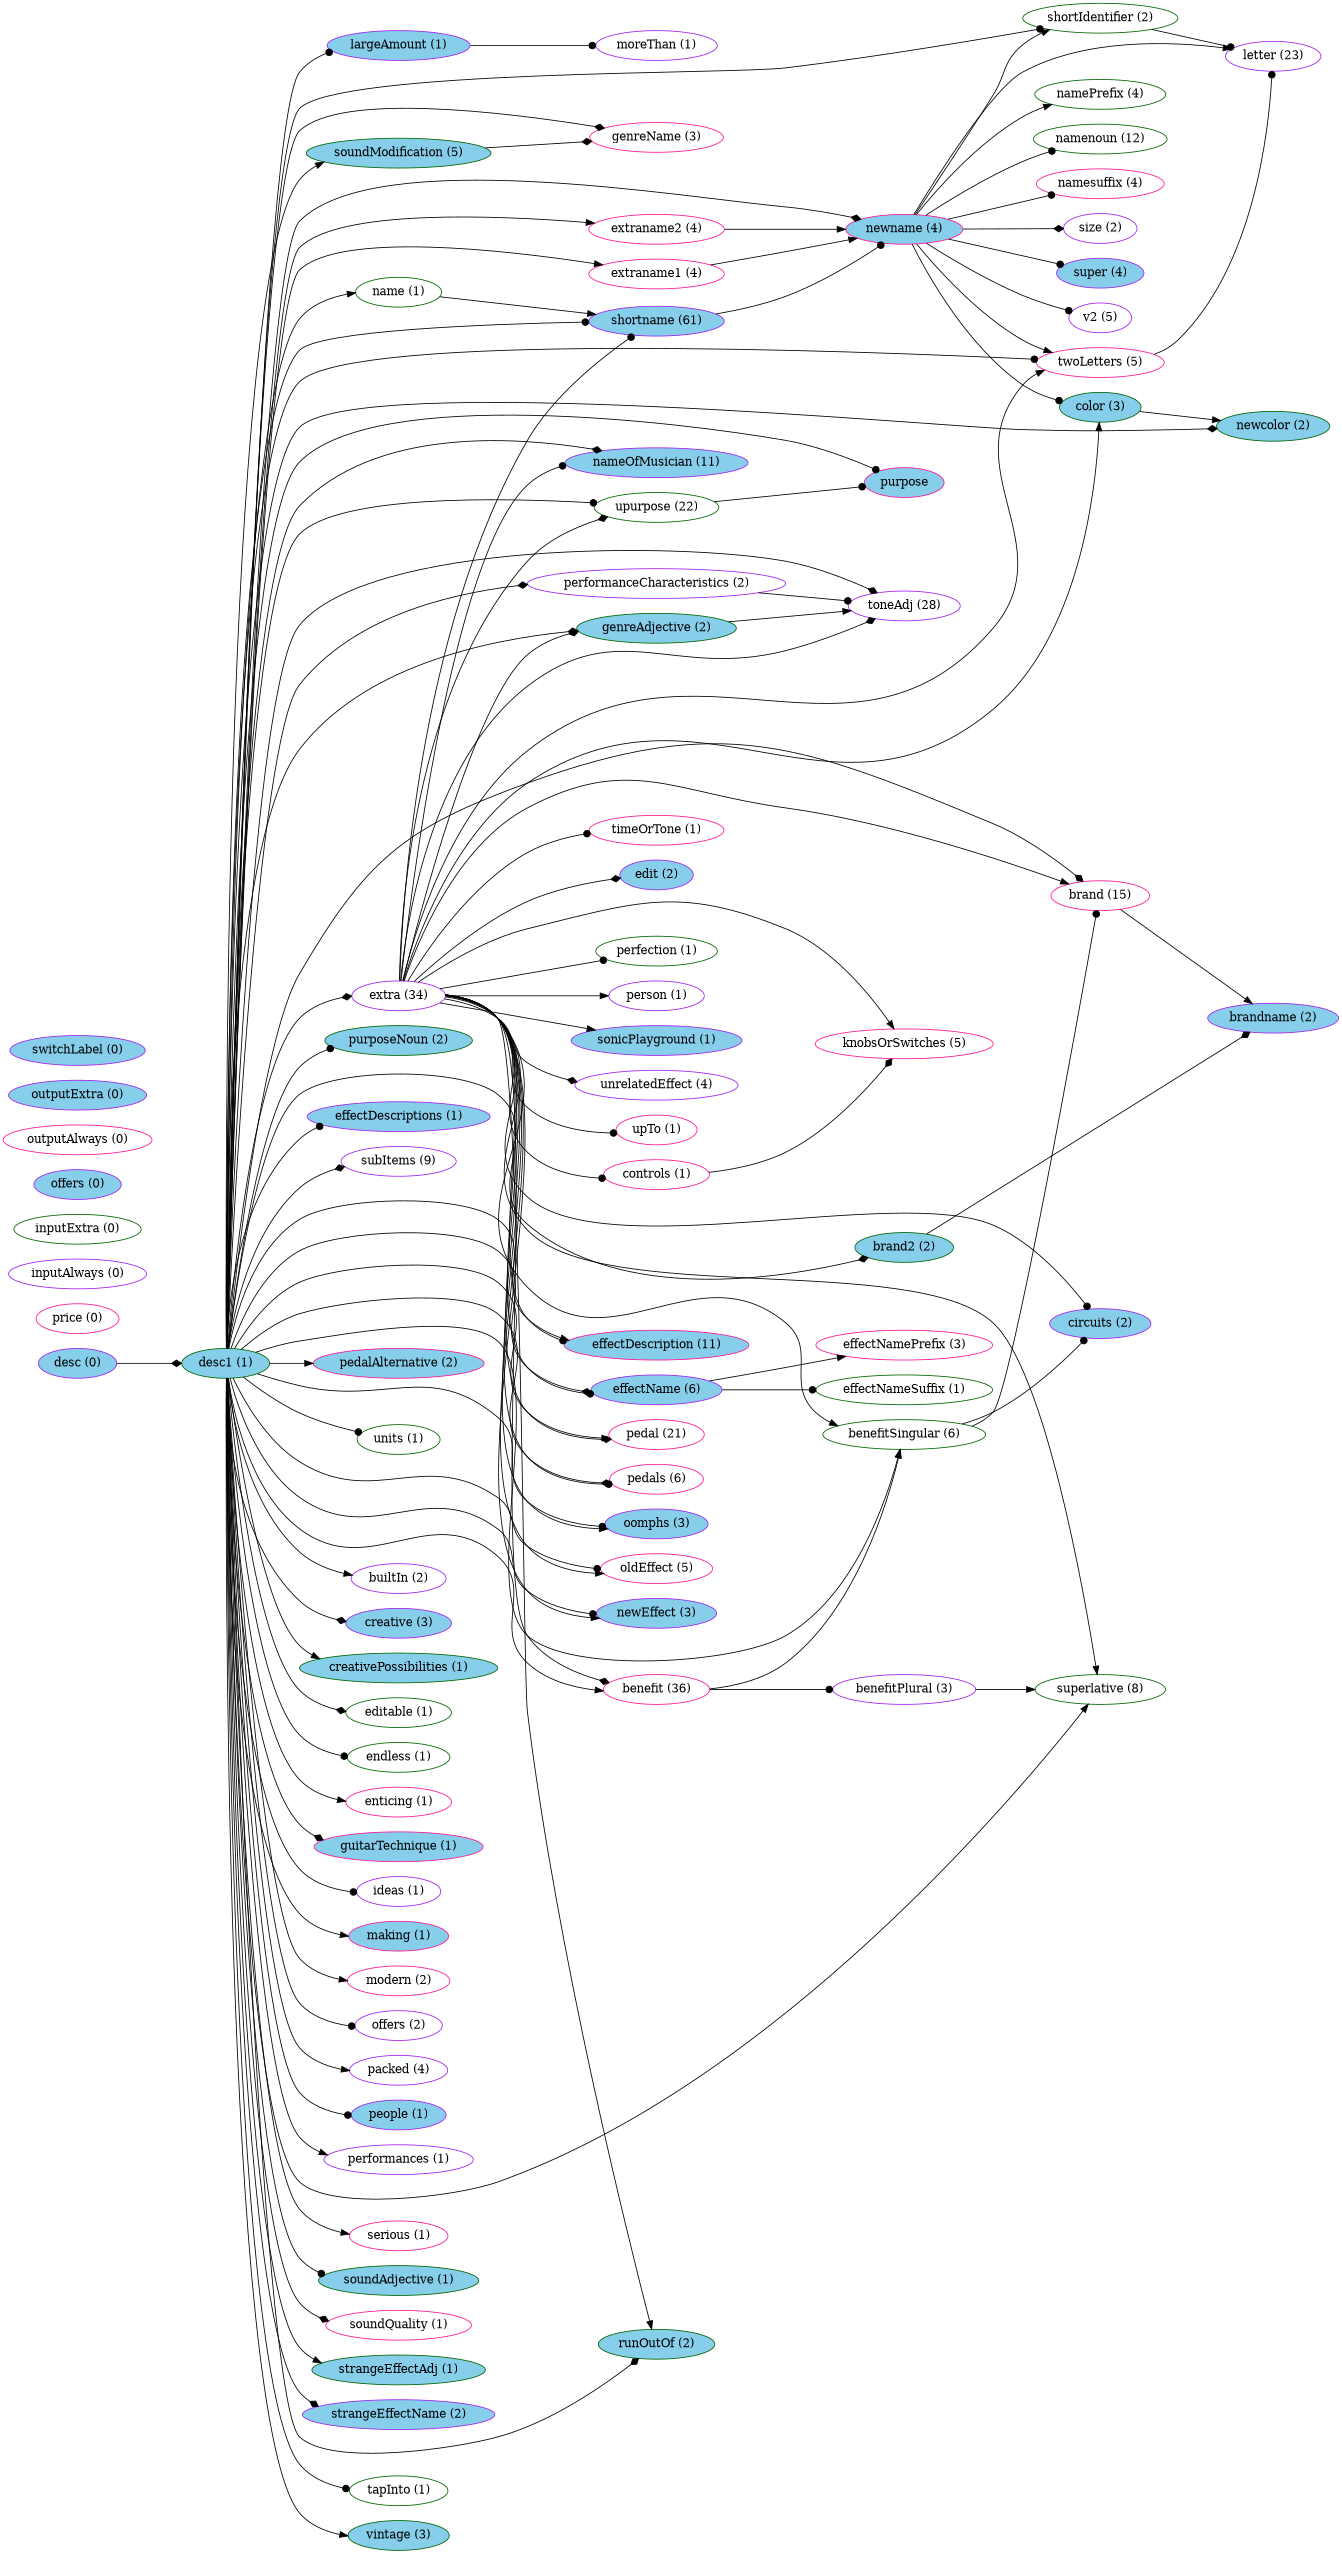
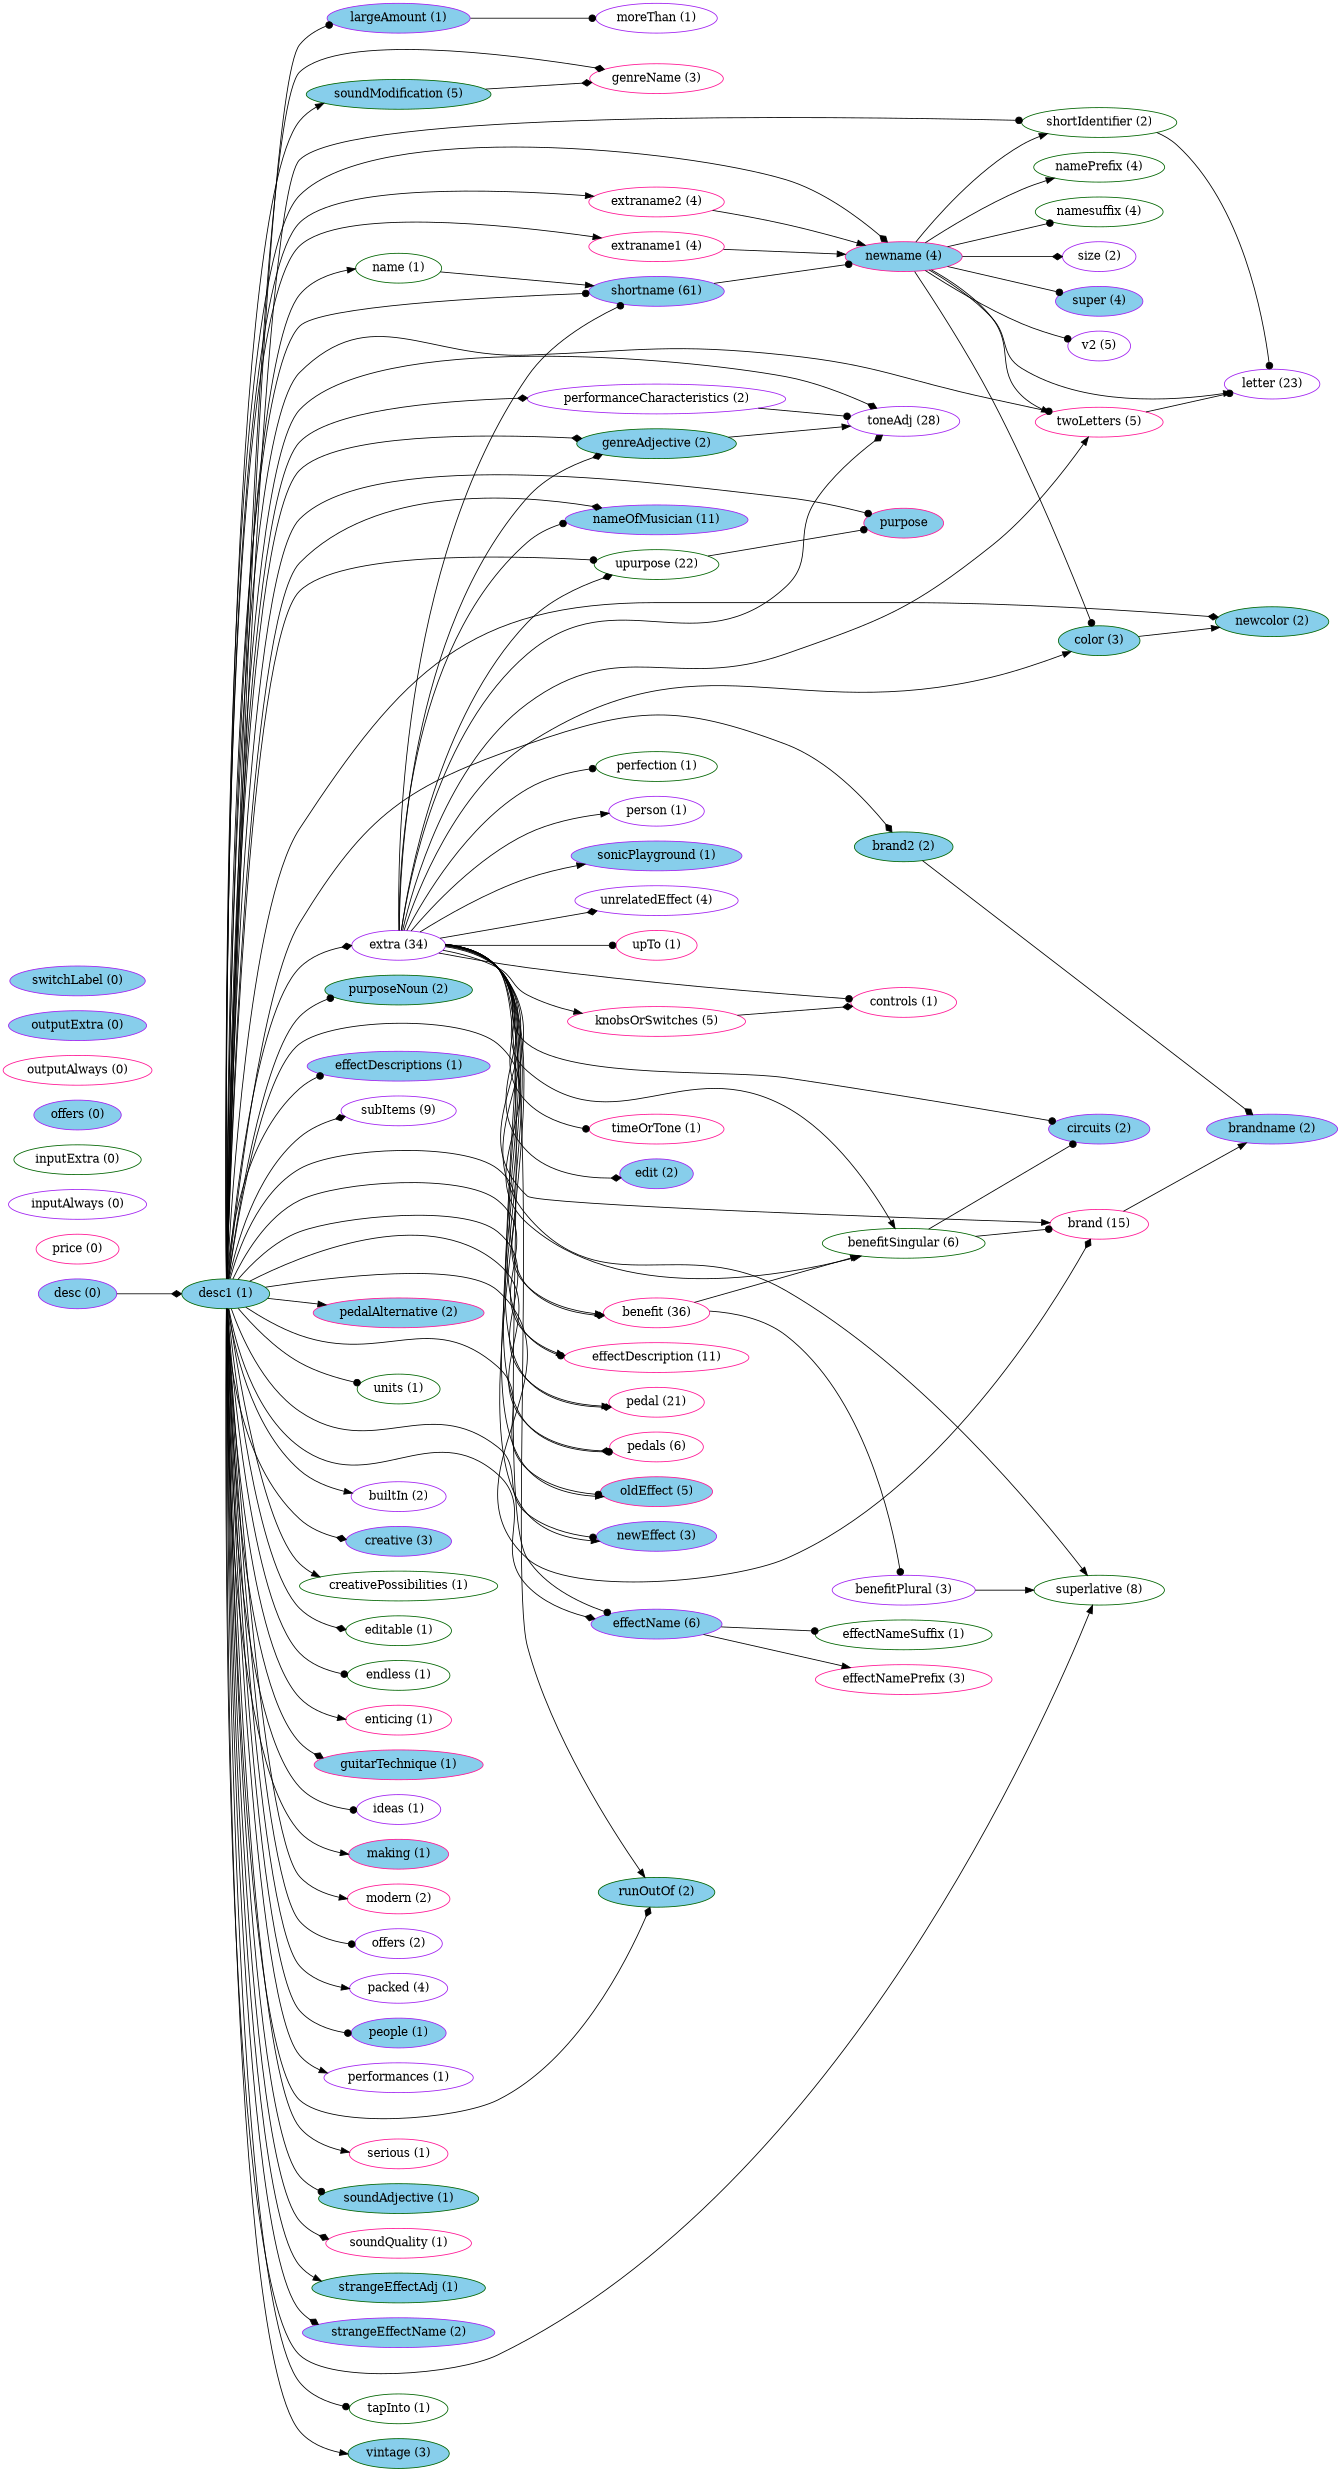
(1100, 139) -> none
(1100, 184) -> (1099, 212)
(808, 1139) -> (790, 1011)
(657, 1345) -> (657, 1358)
(657, 1524) -> none
(657, 1569) -> (657, 1492)
(399, 1668) -> (399, 1586)
